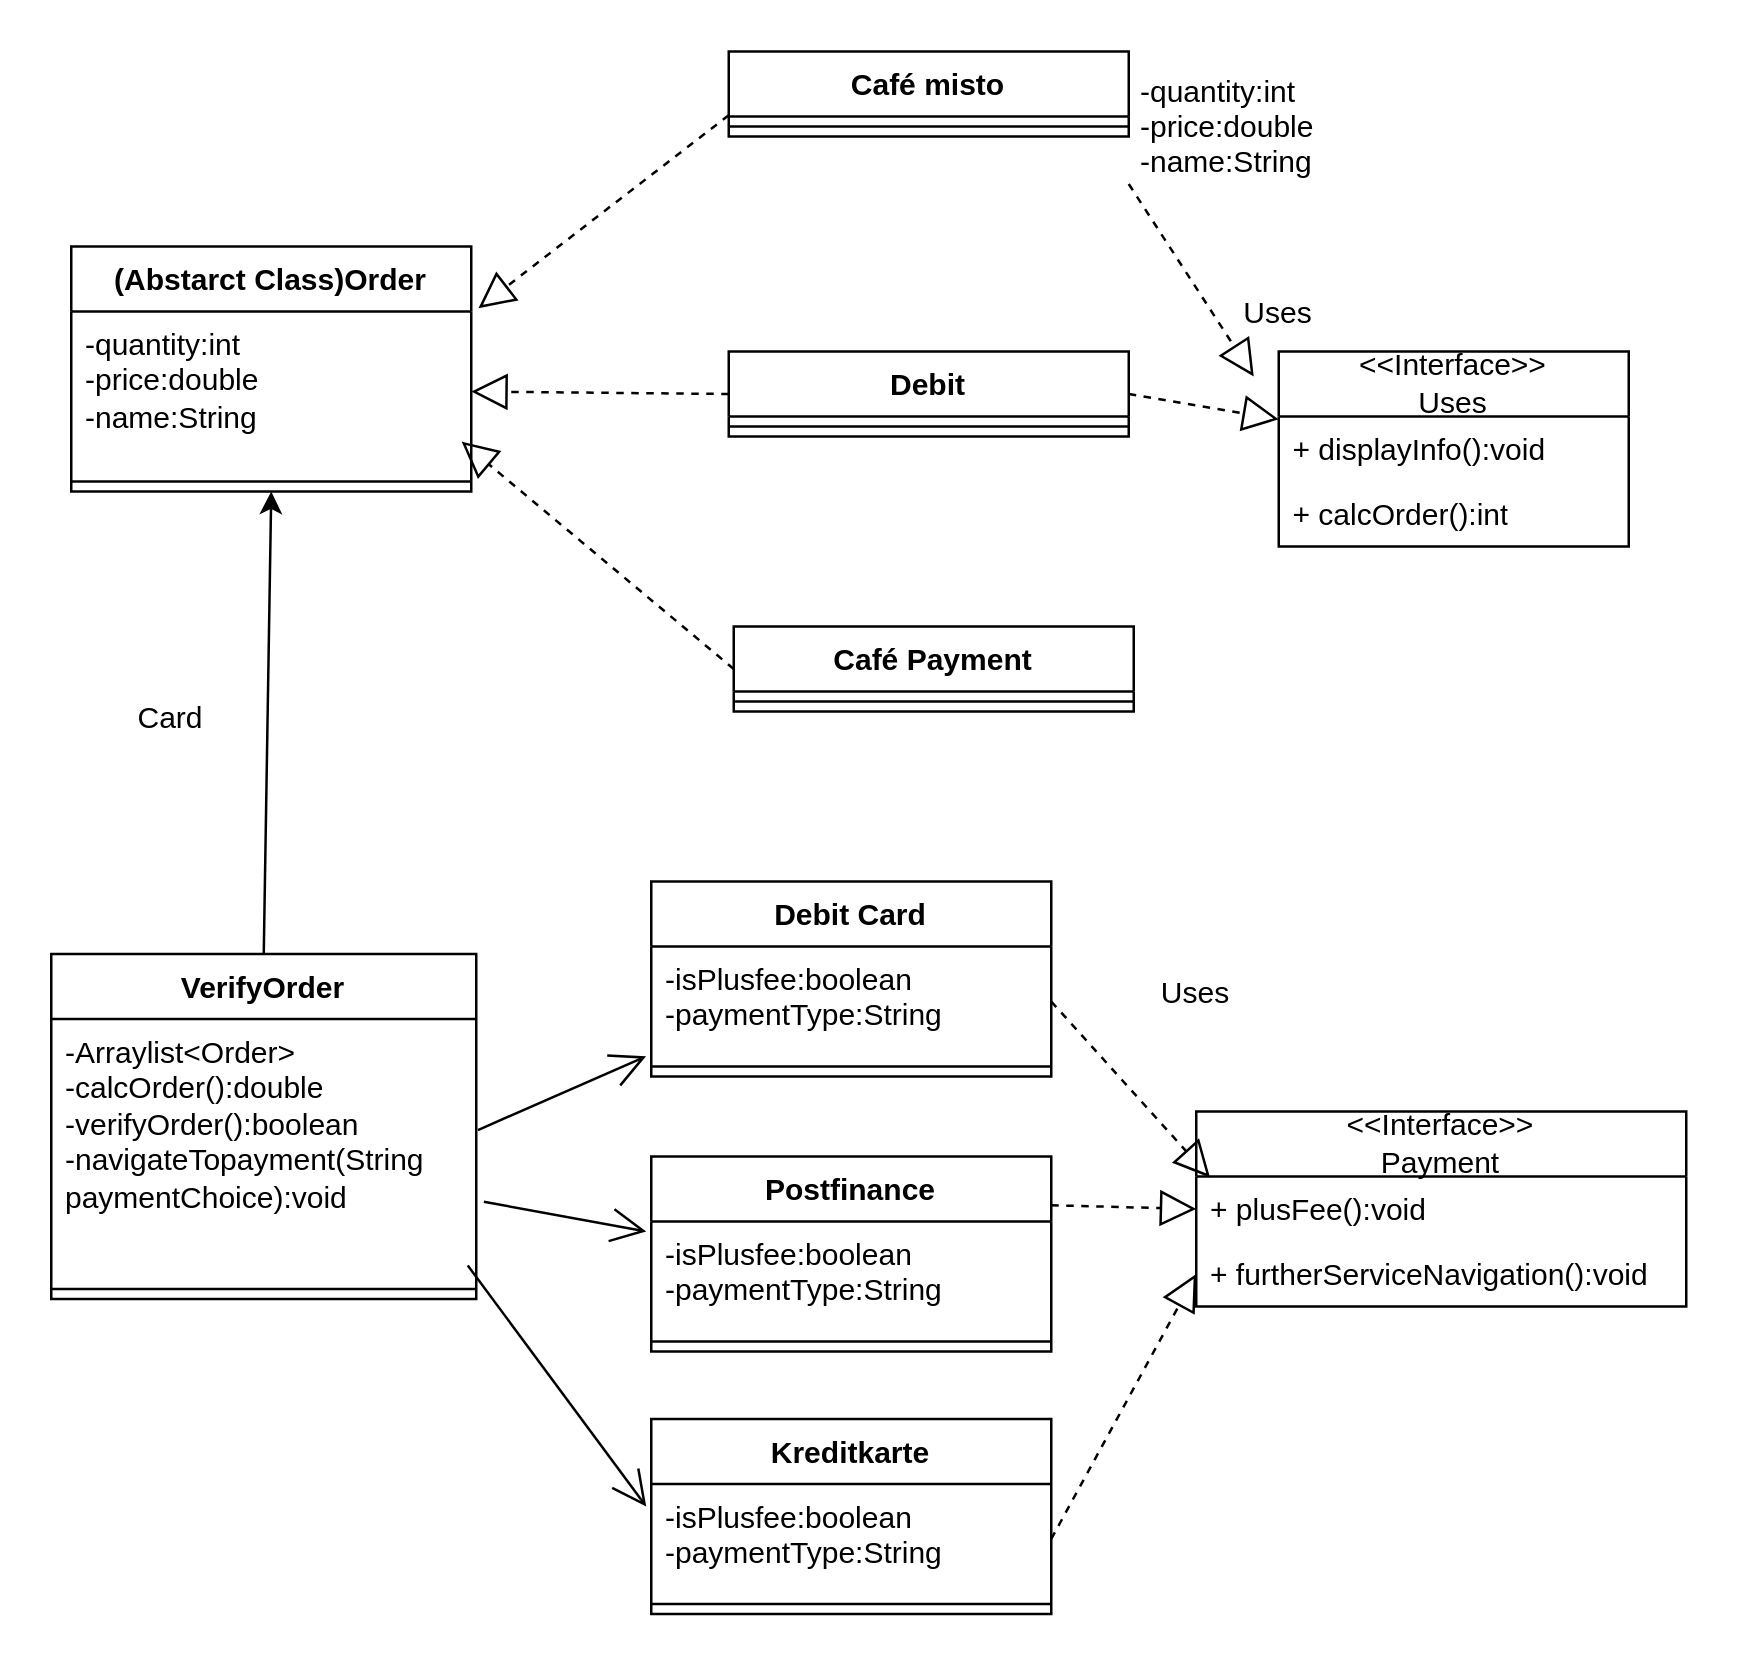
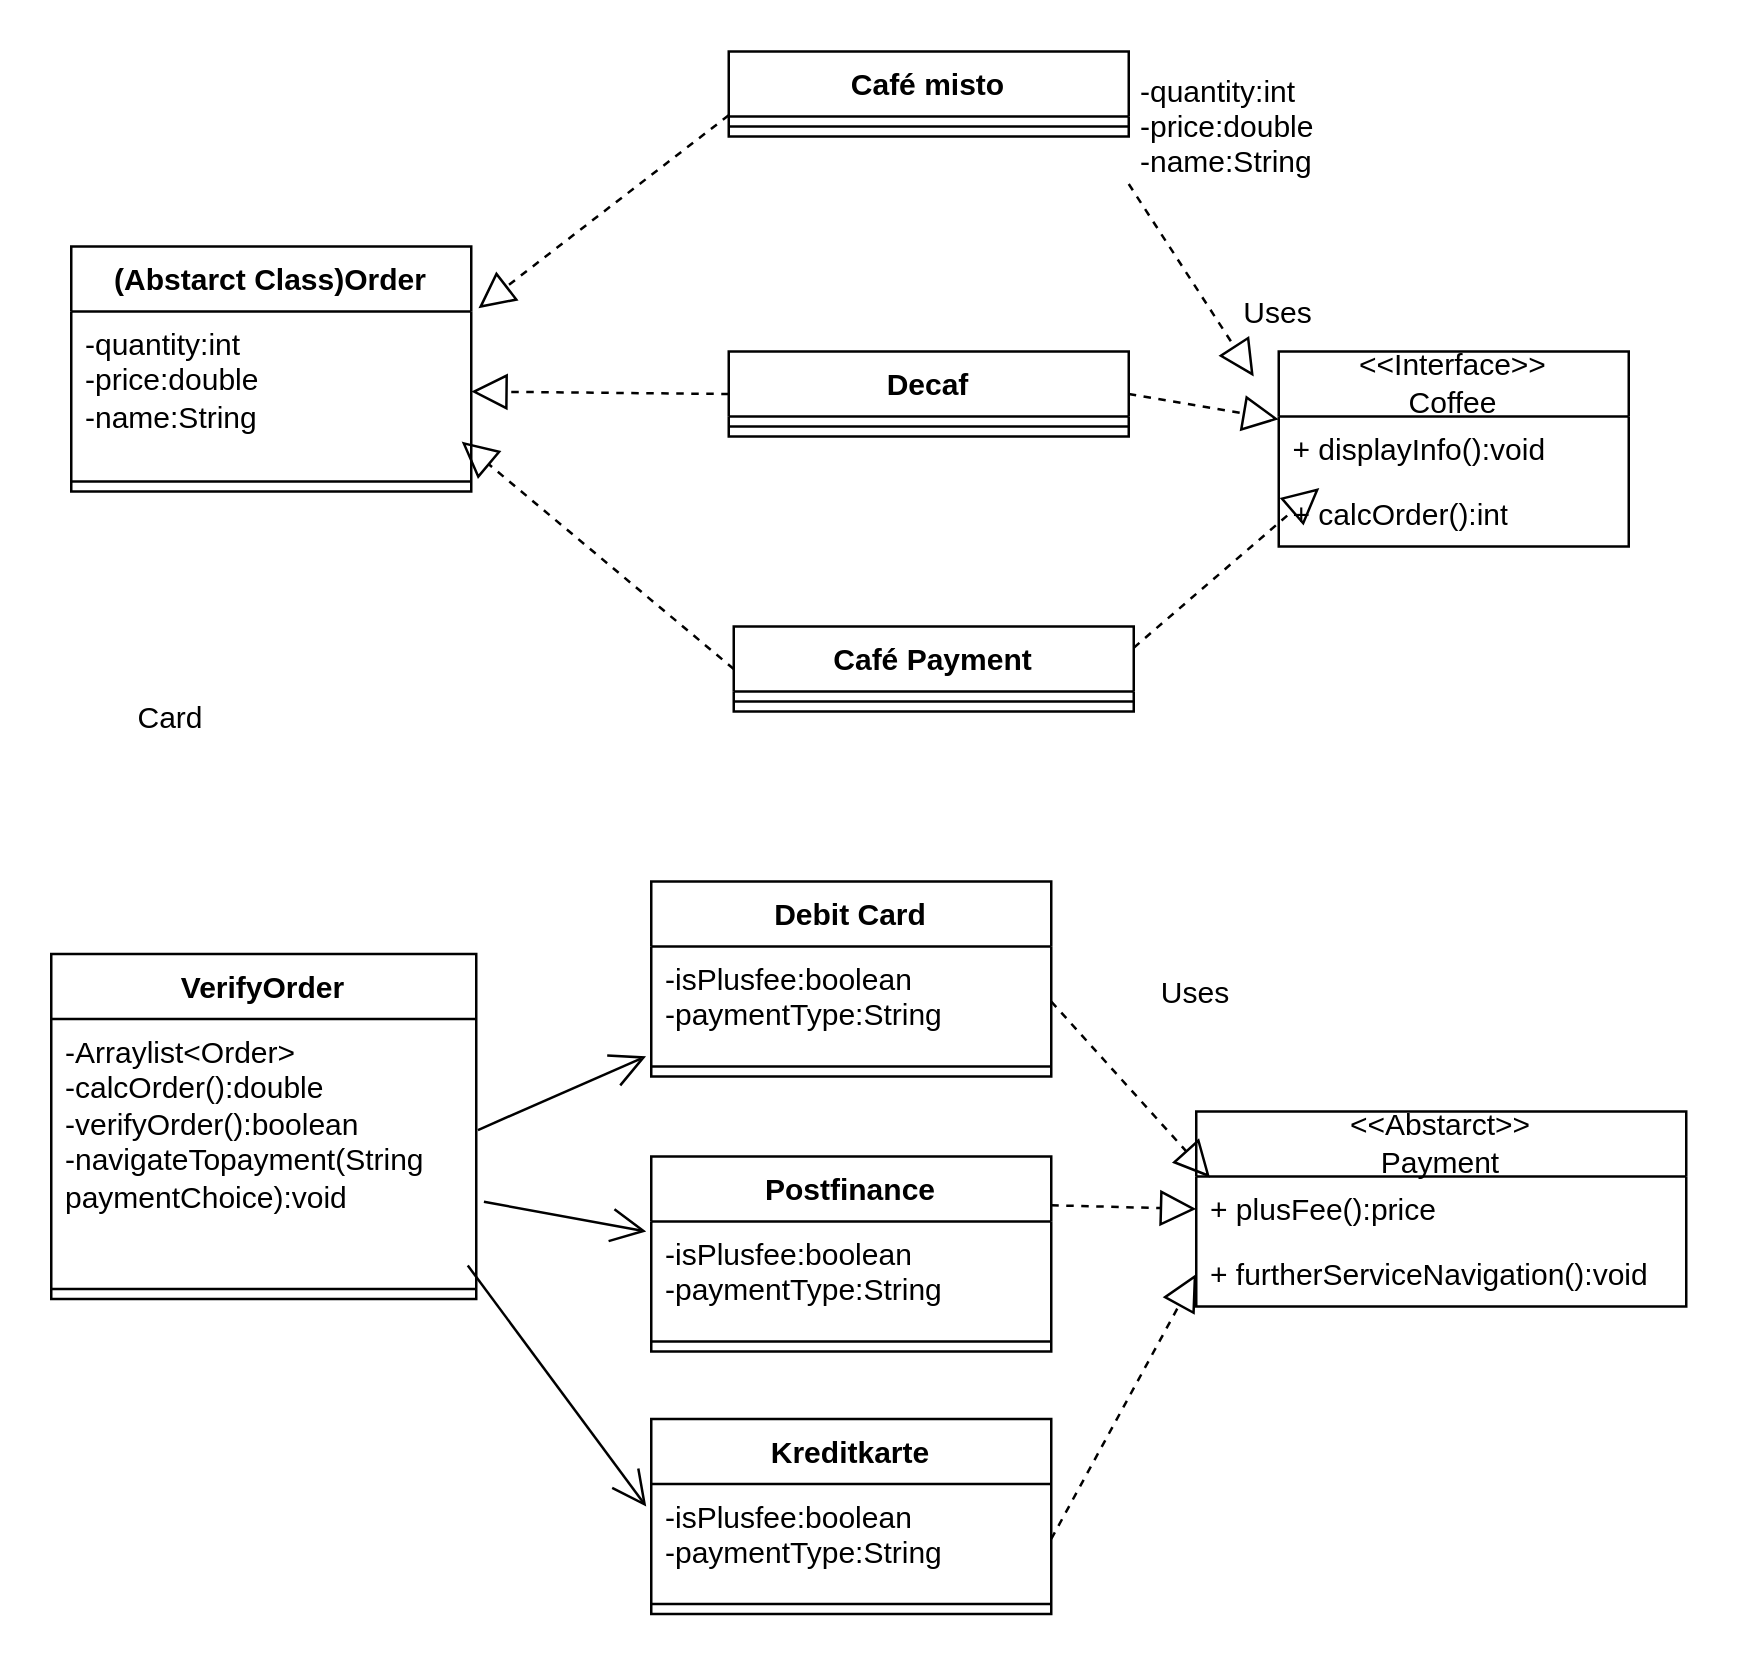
(1454, 384) -> (1454, 384)
(929, 387) -> (929, 387)
none -> (1213, 579)
(267, 730) -> none
(1441, 1144) -> (1441, 1144)
(1330, 1212) -> (1338, 1212)
